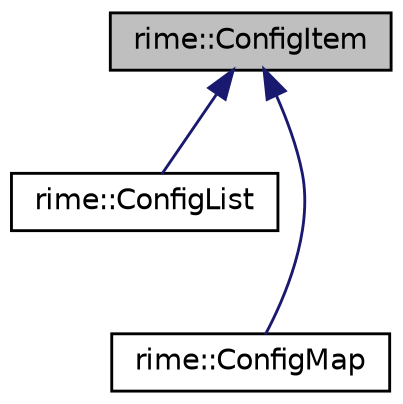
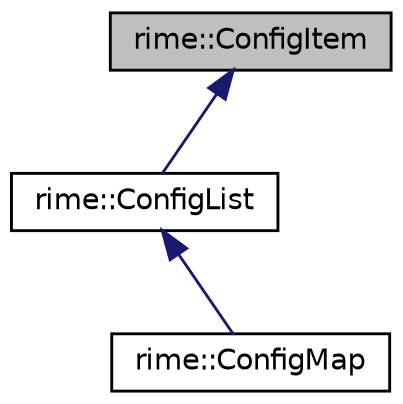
(304, 216) -> (206, 295)
